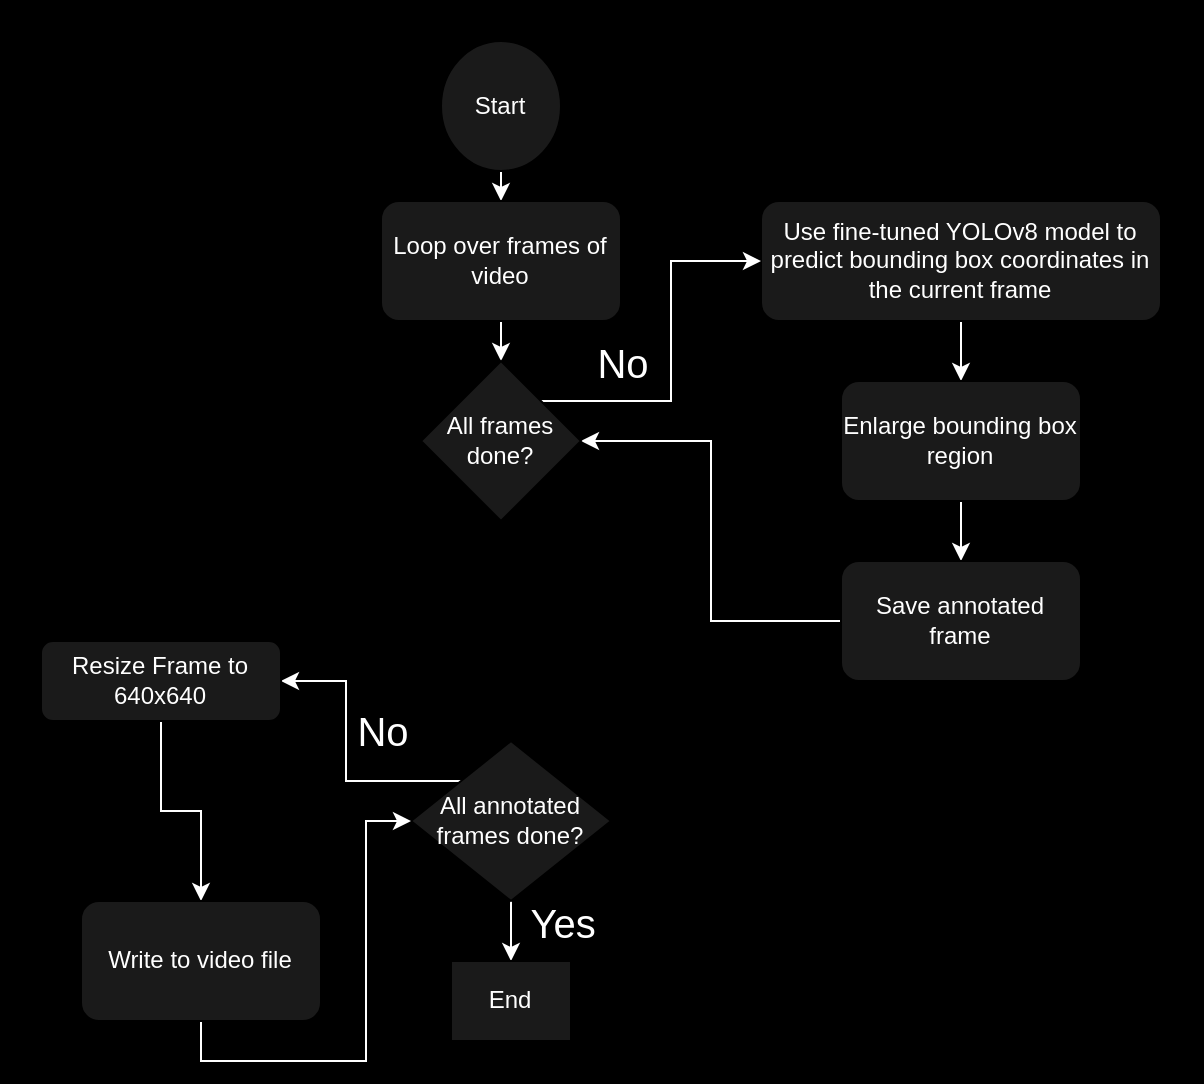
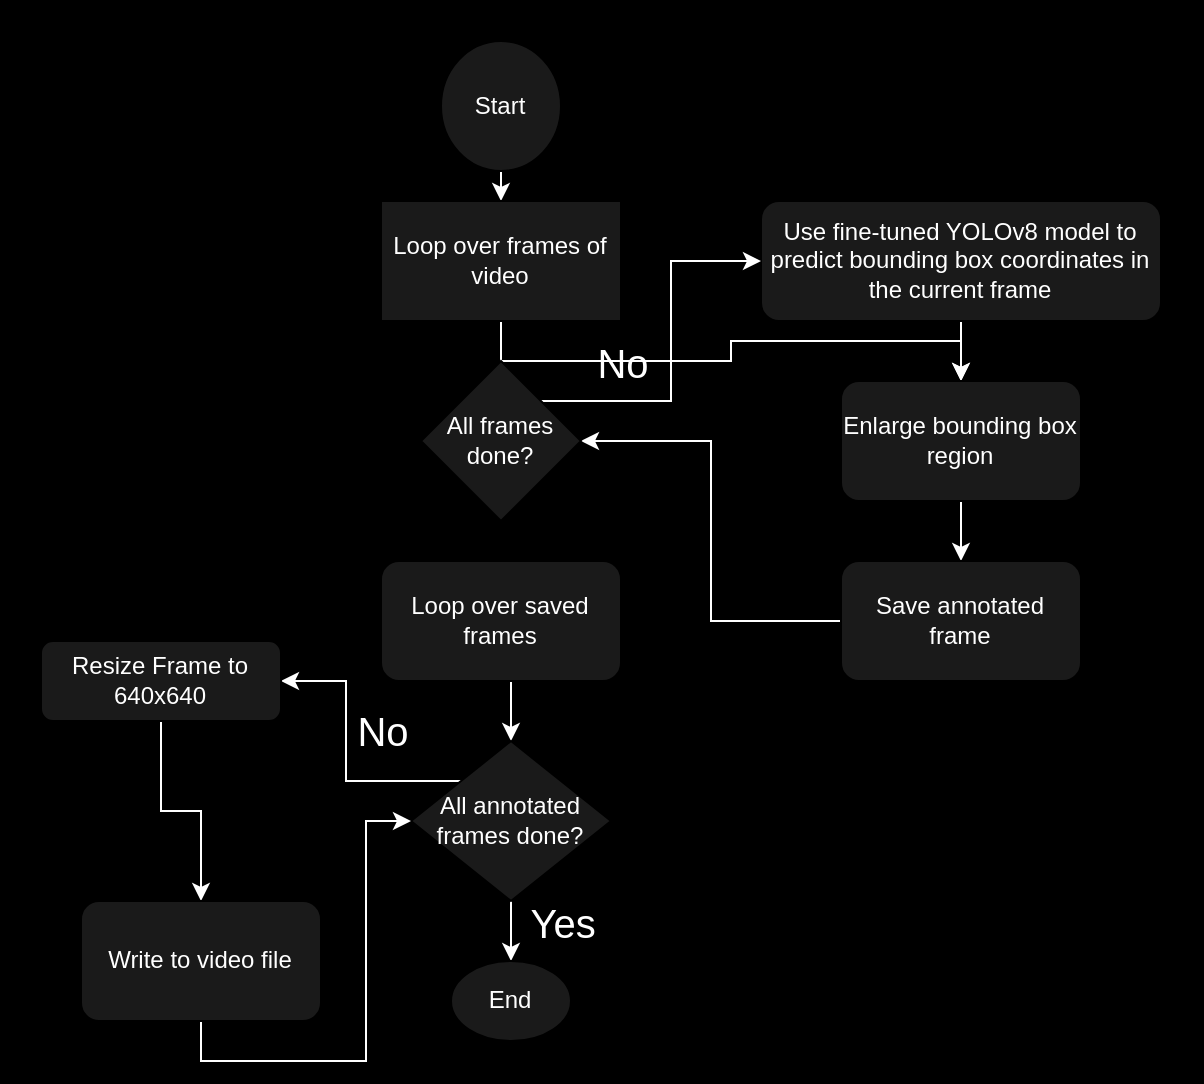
(501, 261) -> (501, 261)
(501, 346) -> (731, 361)
none -> (501, 621)
none -> (511, 703)
(511, 1001) -> (511, 1001)
